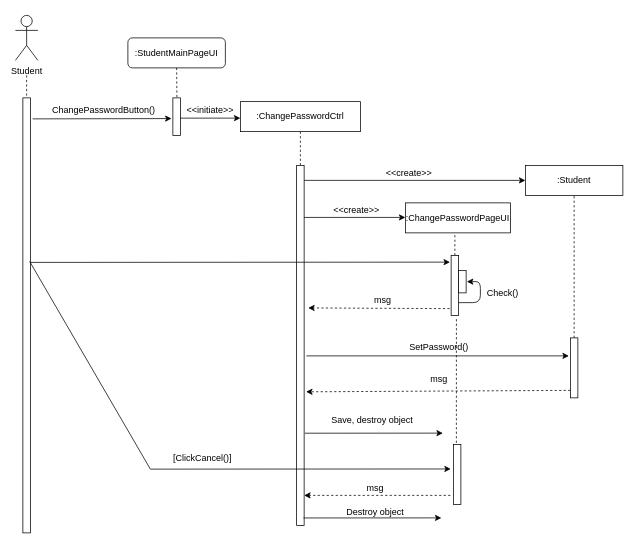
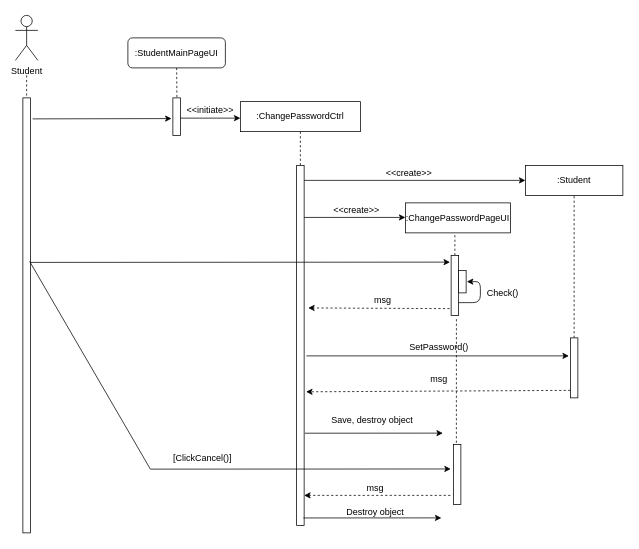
(104, 111) -> none
